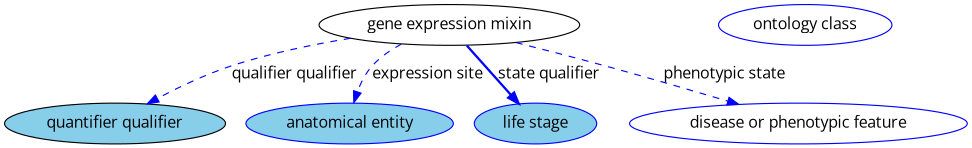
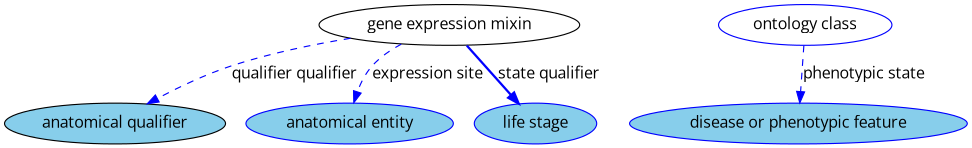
(622, 71) -> (802, 69)
(115, 124) -> (115, 124)
(798, 124) -> (798, 124)
